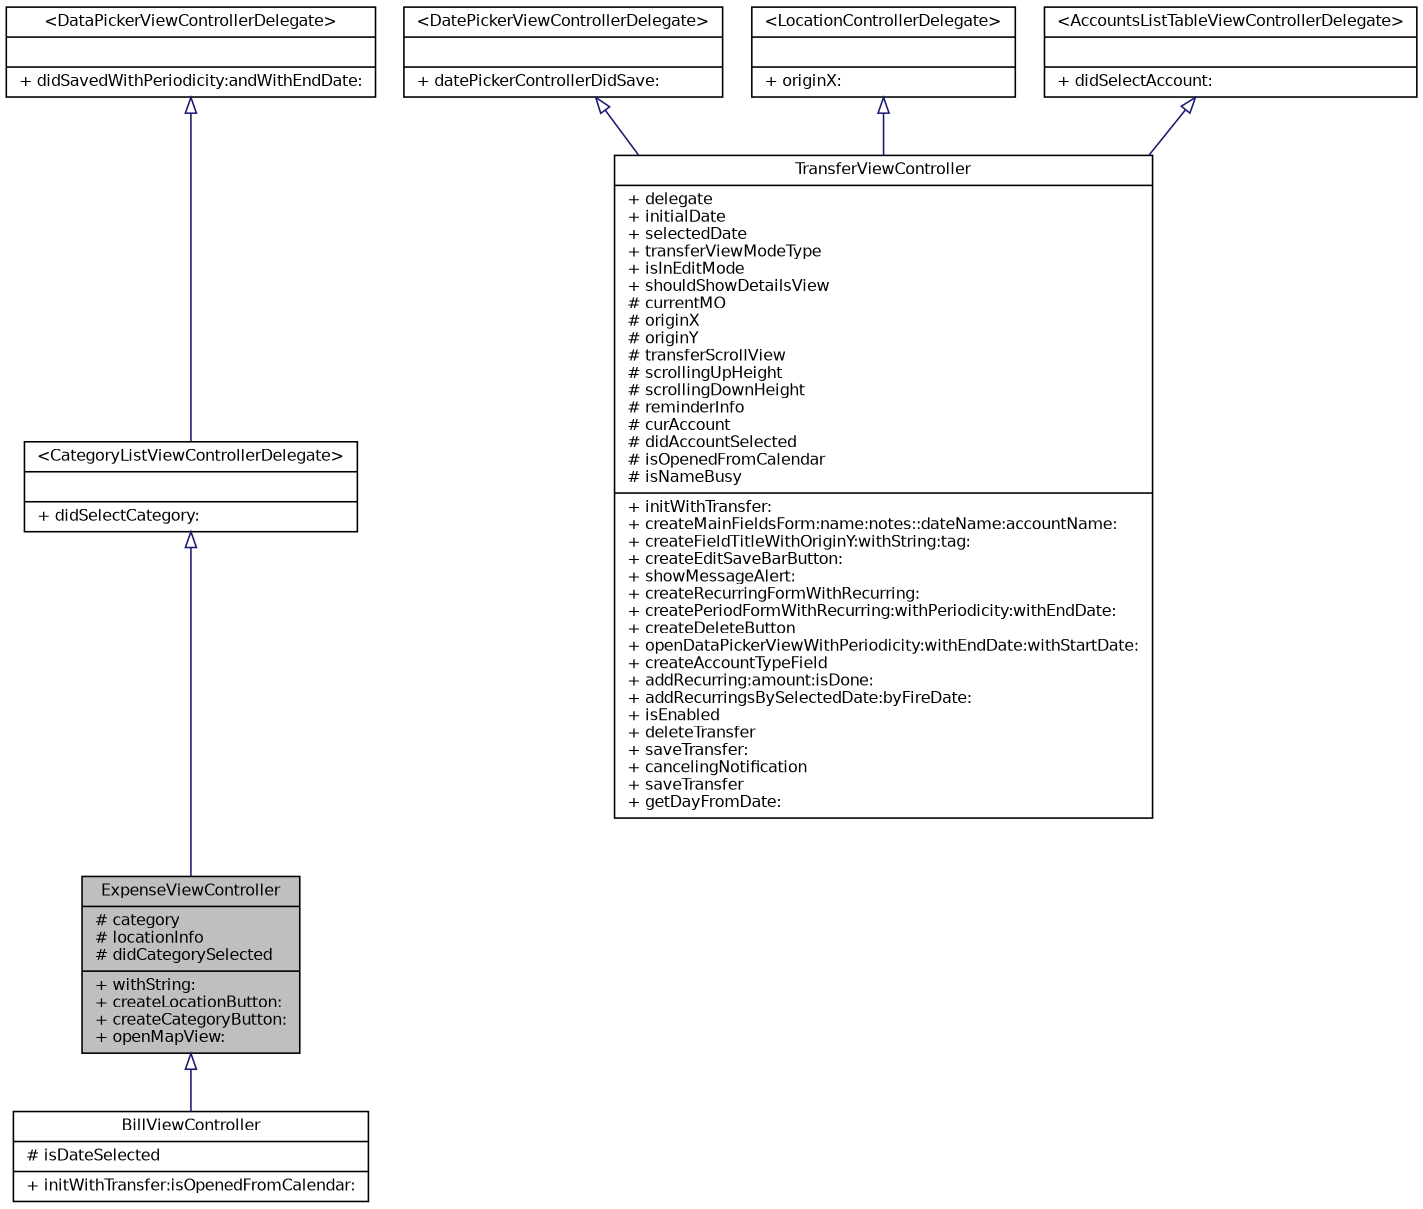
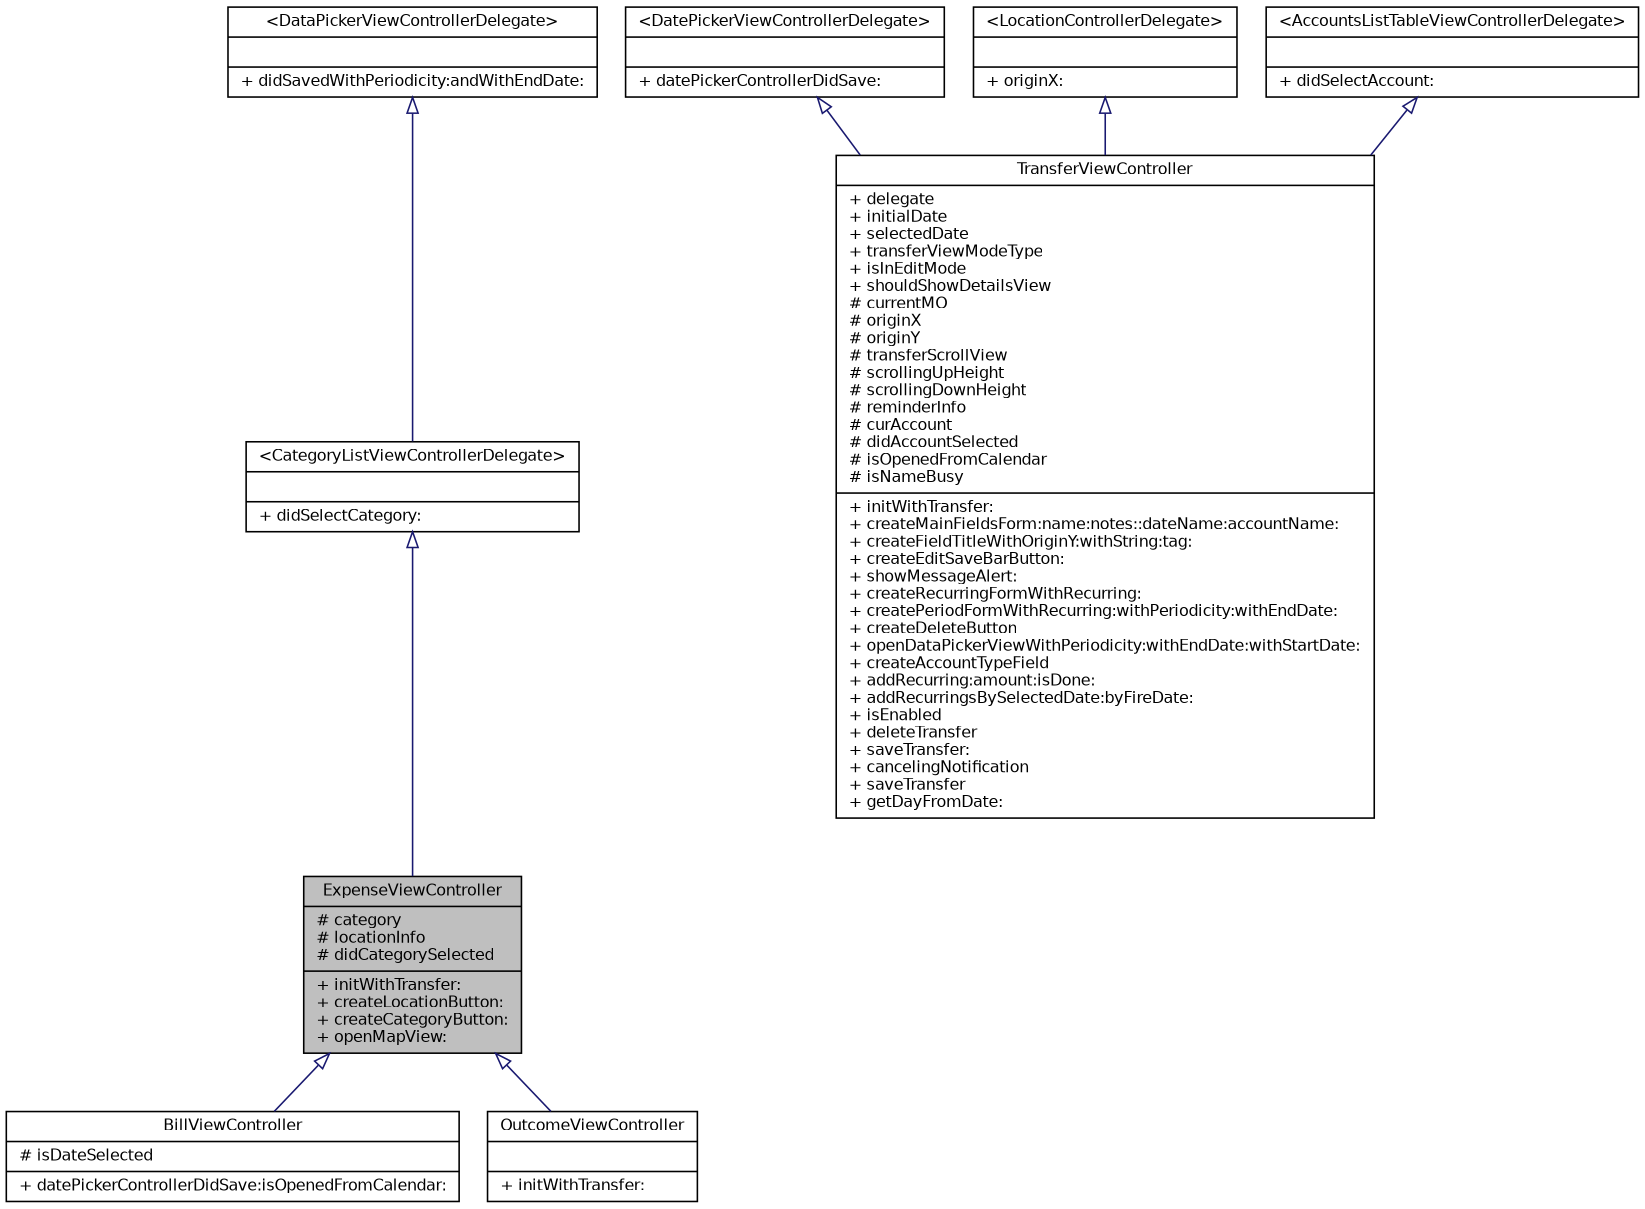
(145, 985) -> (389, 985)
none -> (592, 1157)
(191, 1186) -> (233, 1186)
